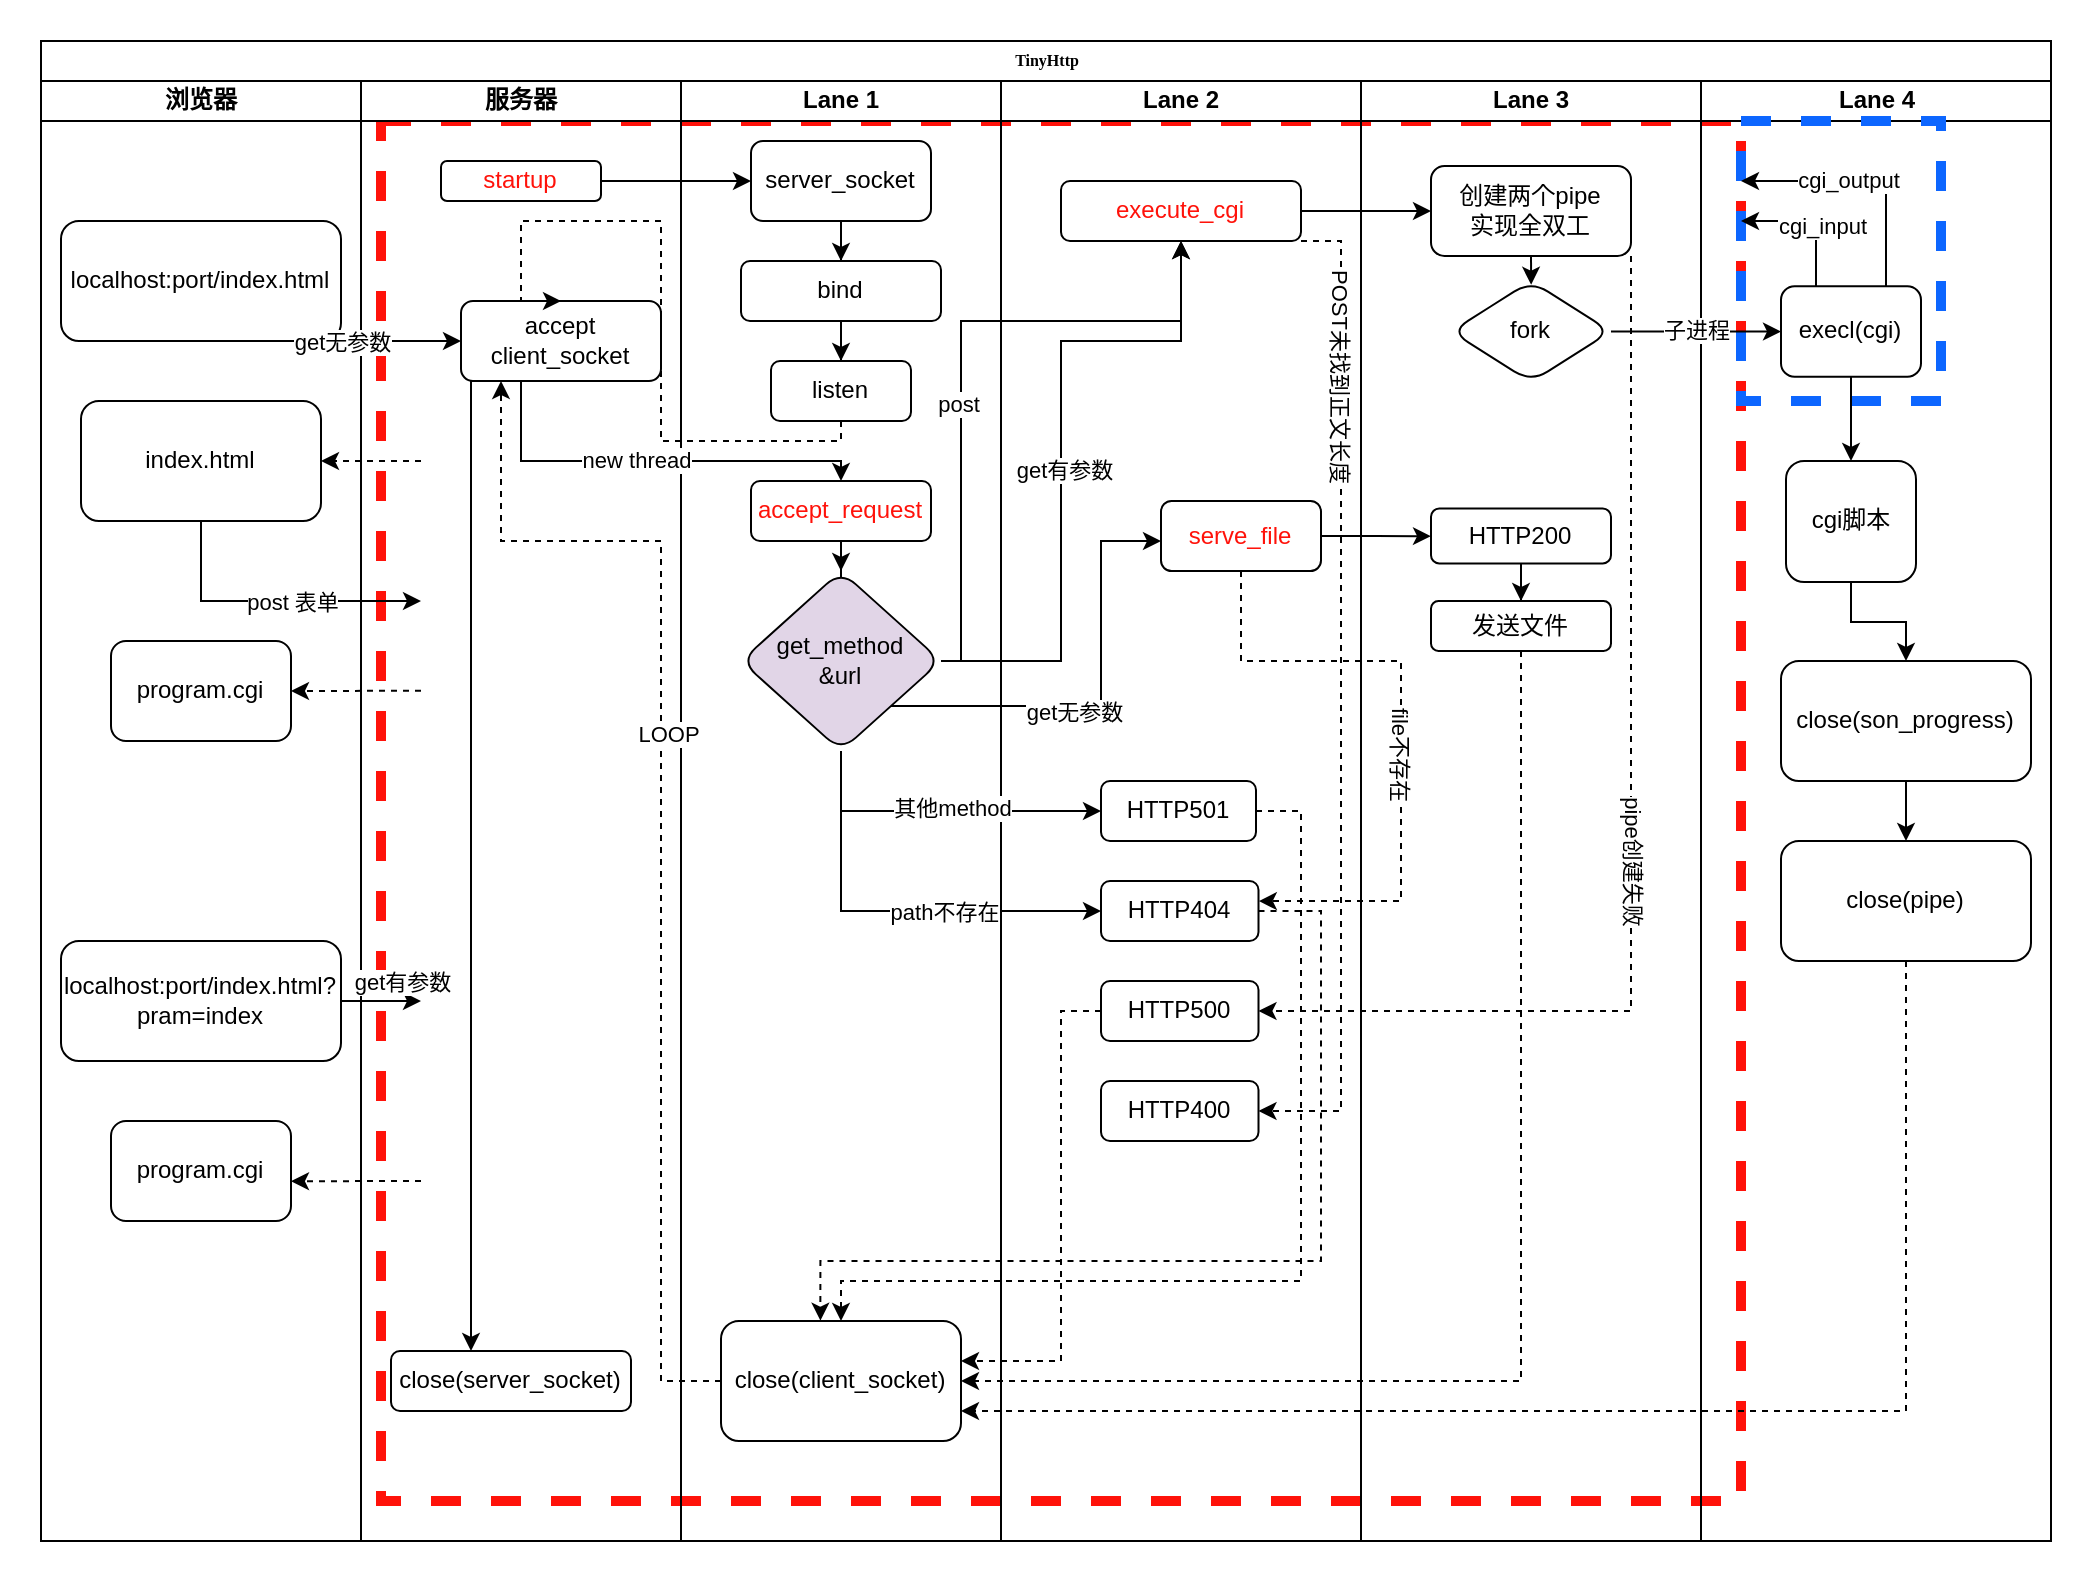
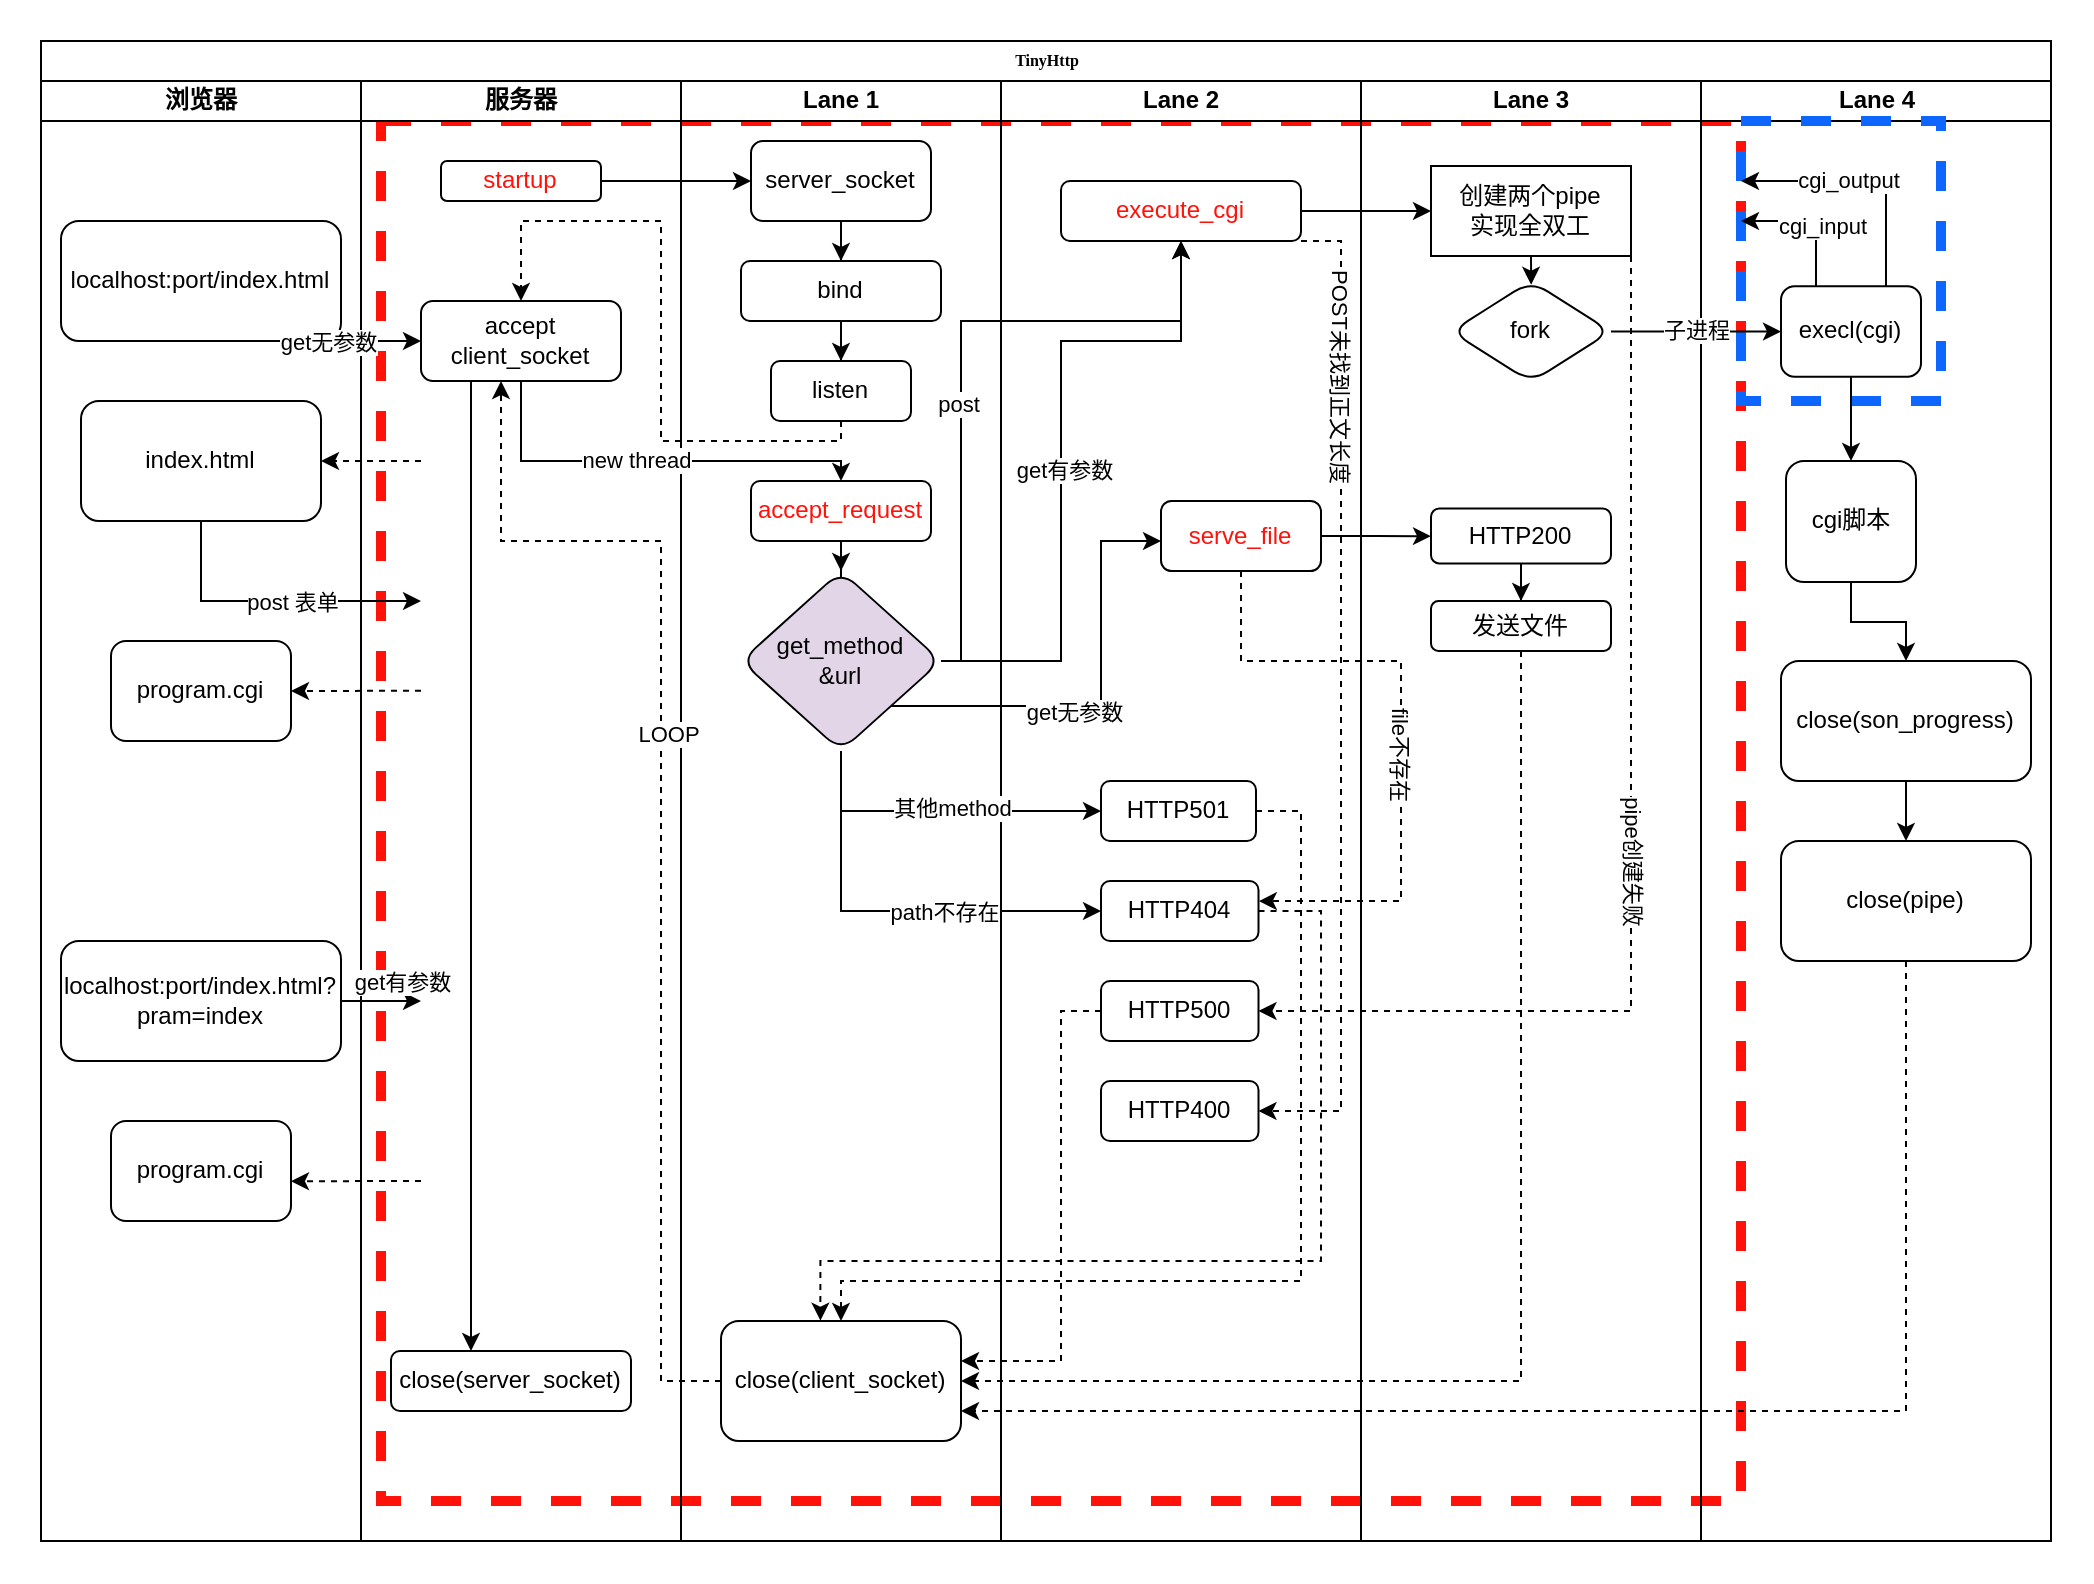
(1531, 211) -> (1531, 211)
(561, 341) -> (521, 341)
